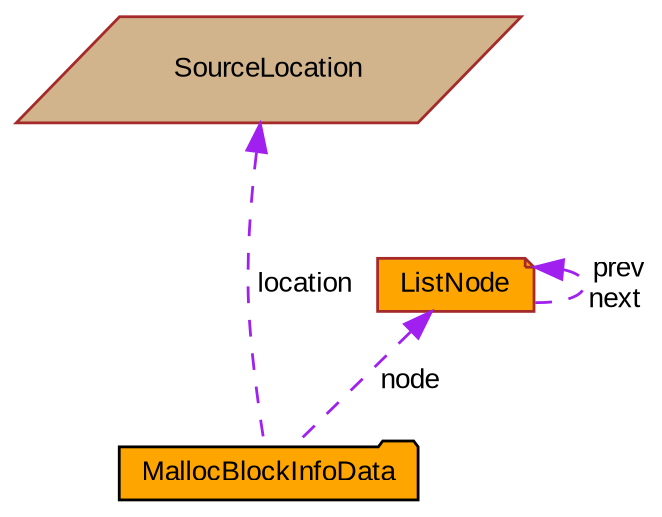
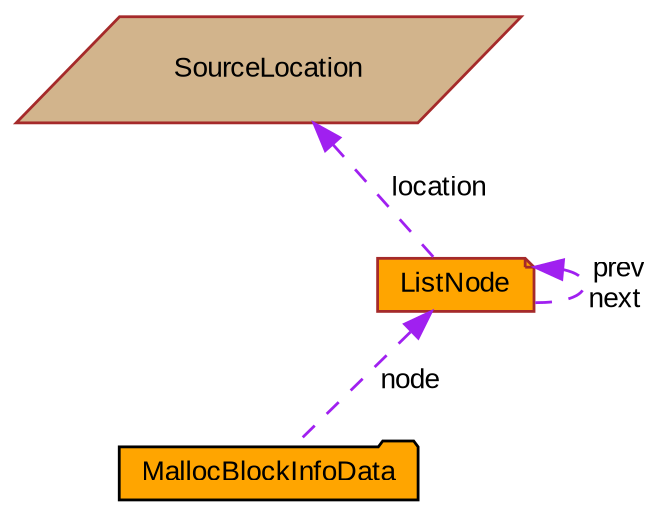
(248, 300) -> (383, 201)
